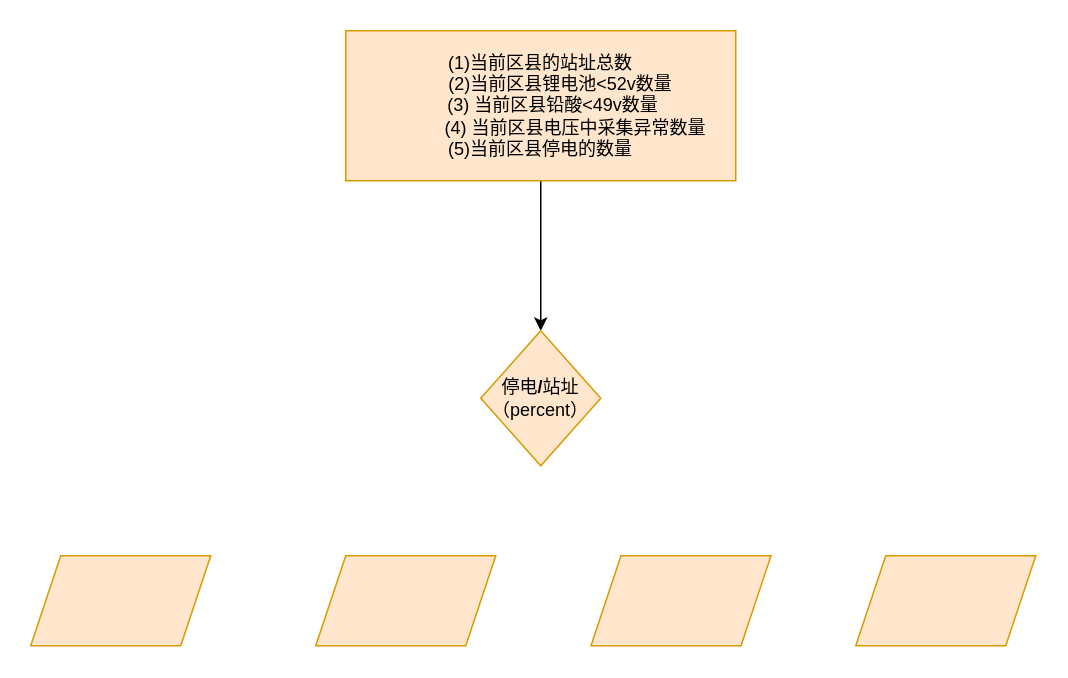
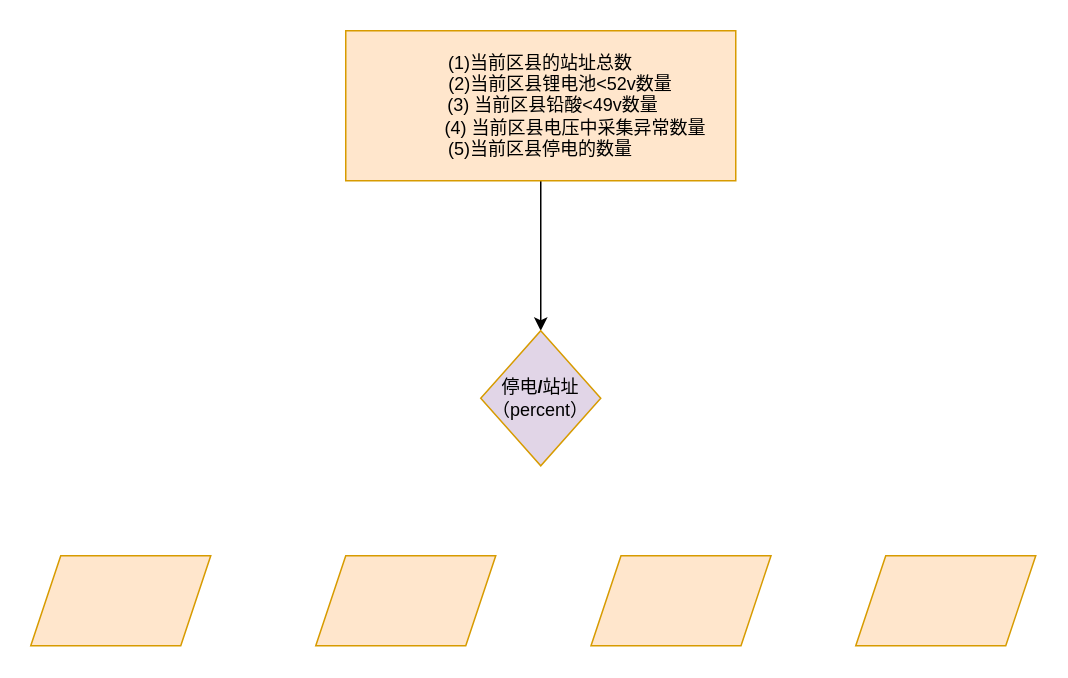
(541, 398) -> (541, 398)
